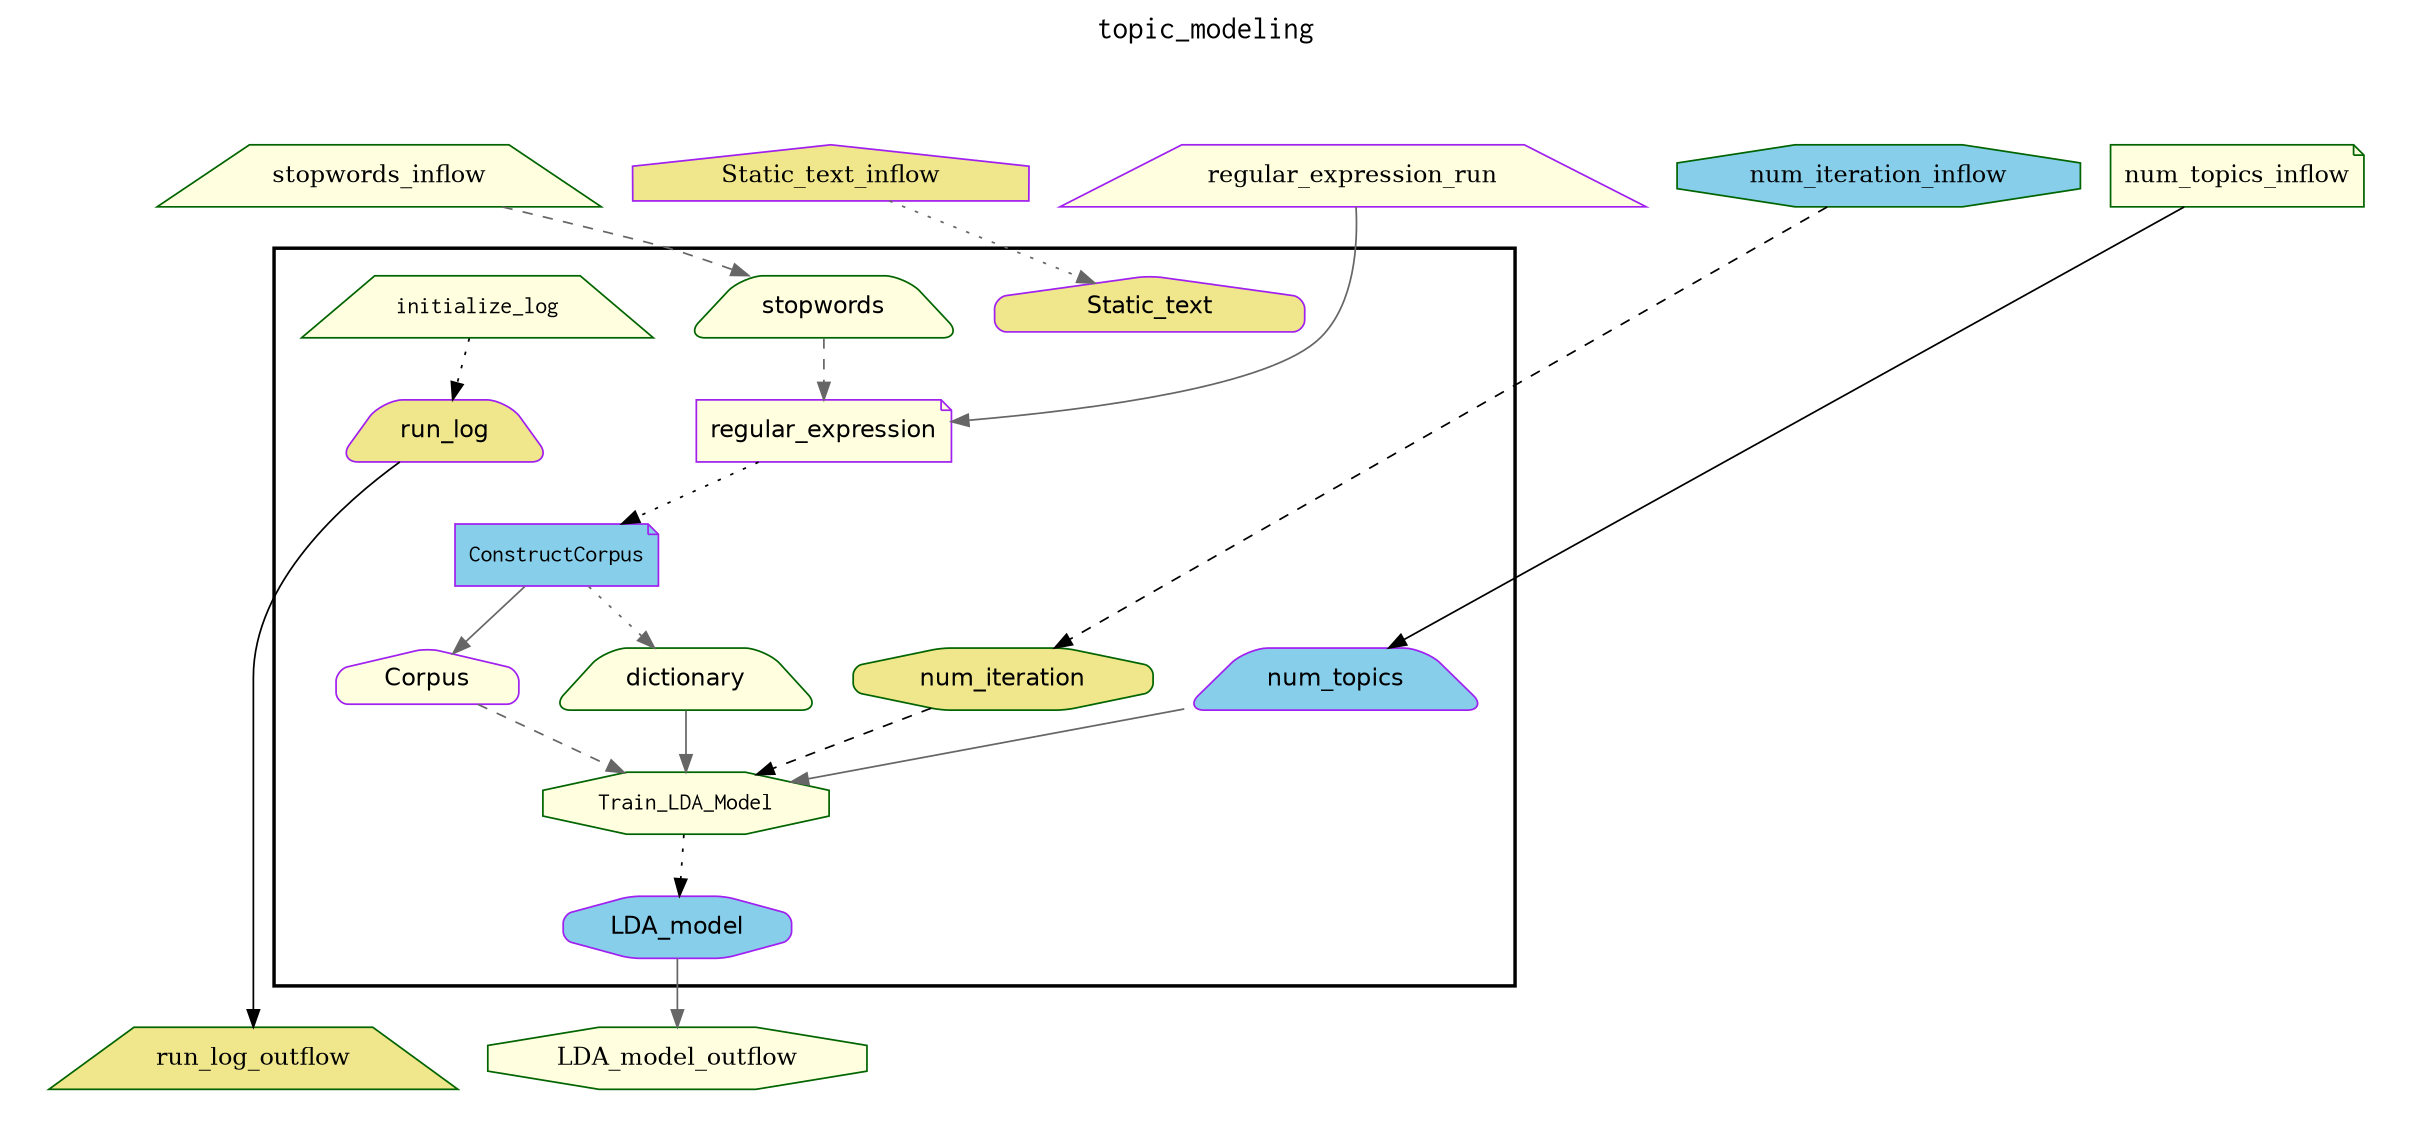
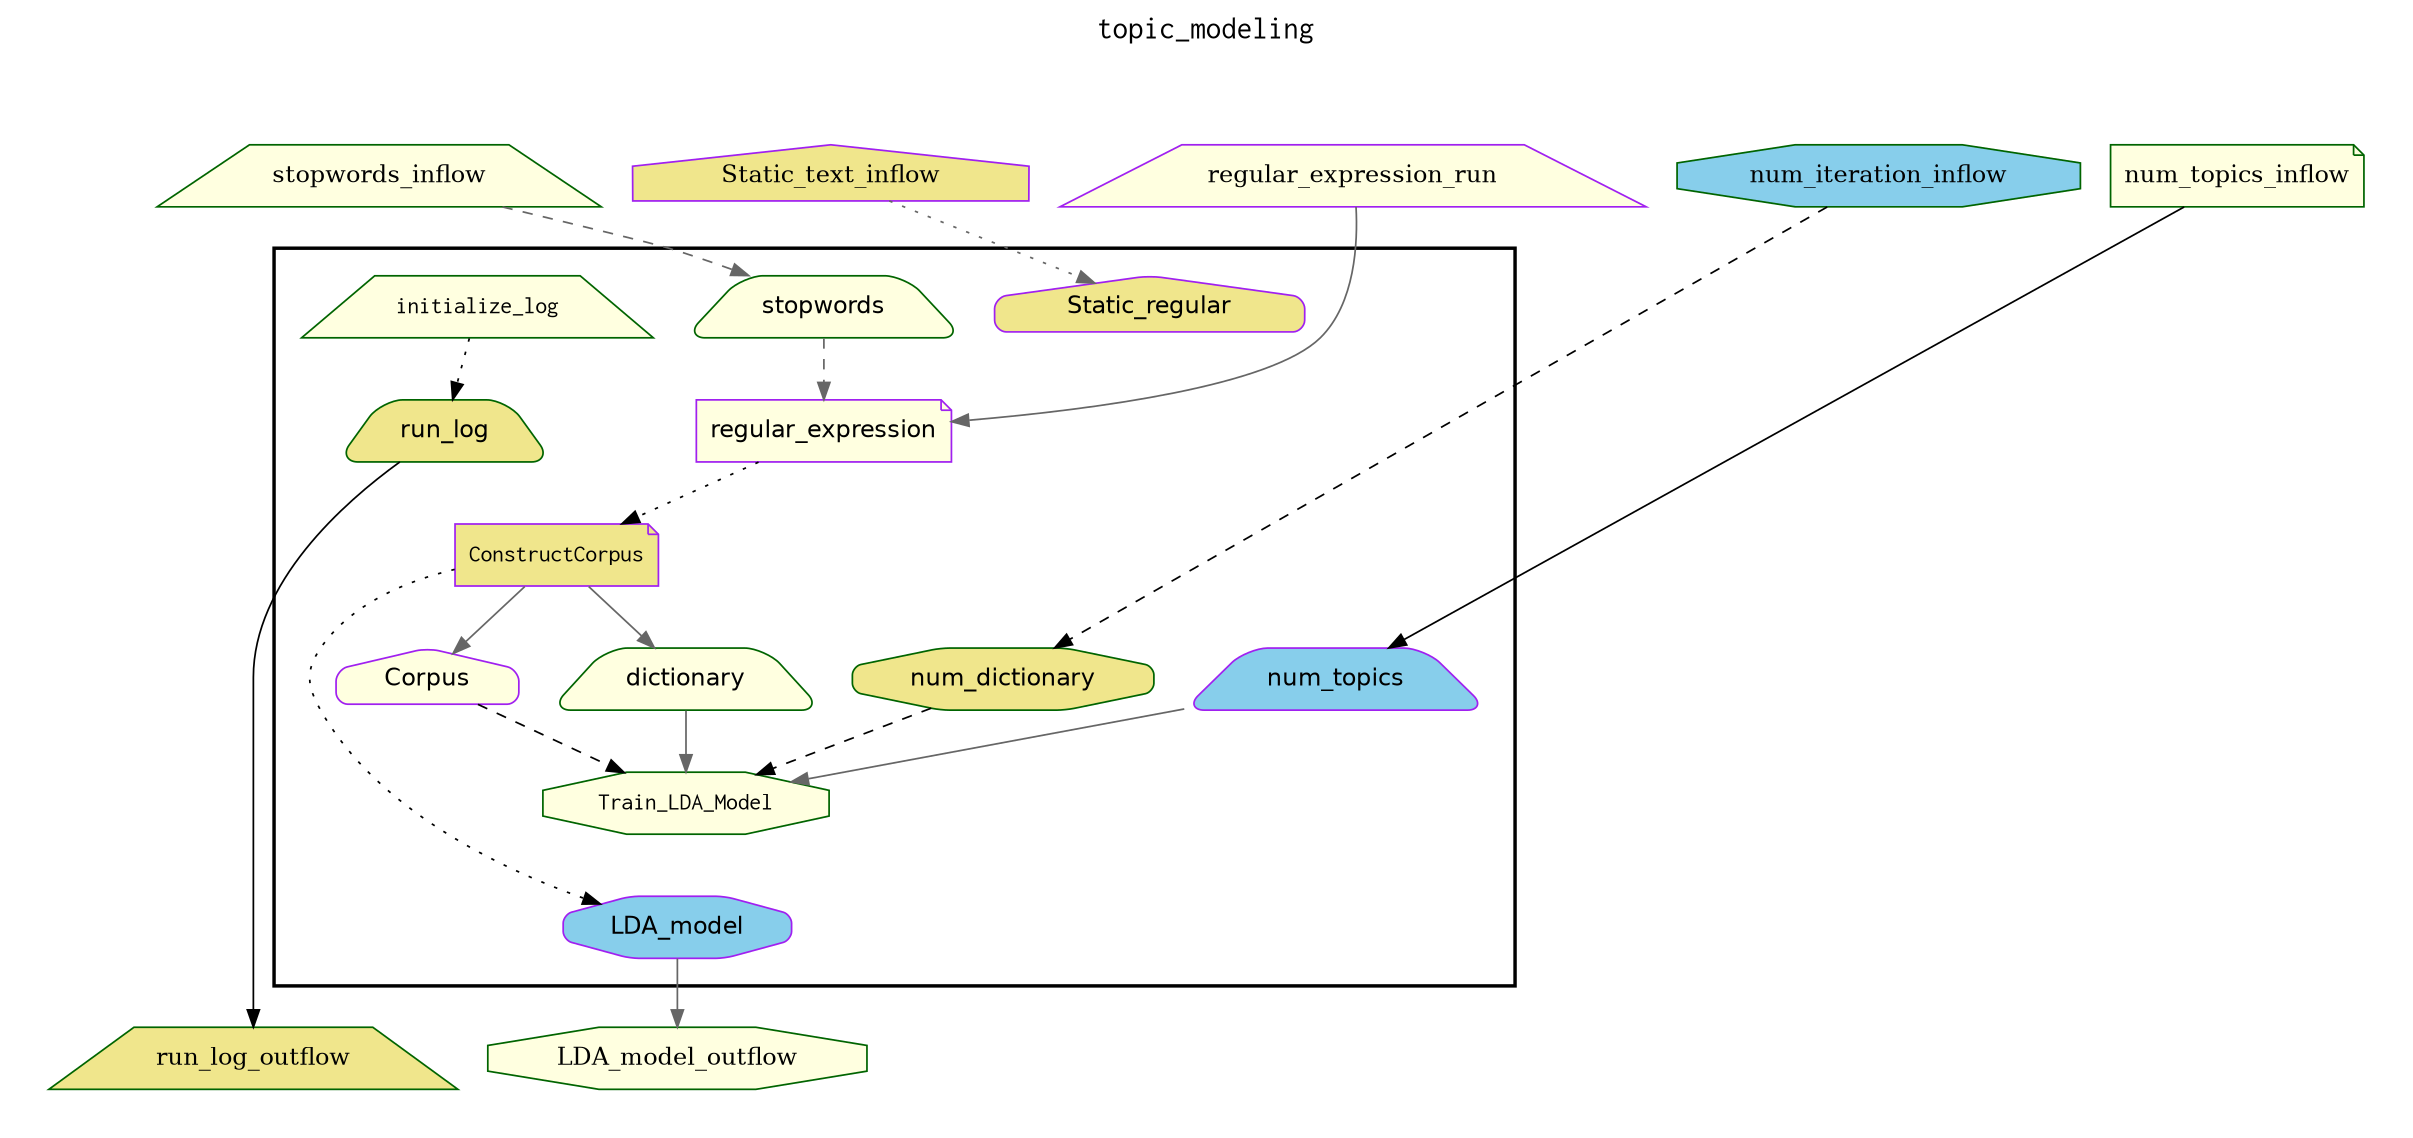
(1150, 307) -> (1150, 307)
(445, 431) -> (445, 431)
(557, 555) -> (557, 555)
(615, 611) -> (615, 611)
(1003, 679) -> (1003, 679)
(543, 735) -> (543, 735)
(682, 857) -> (351, 753)
